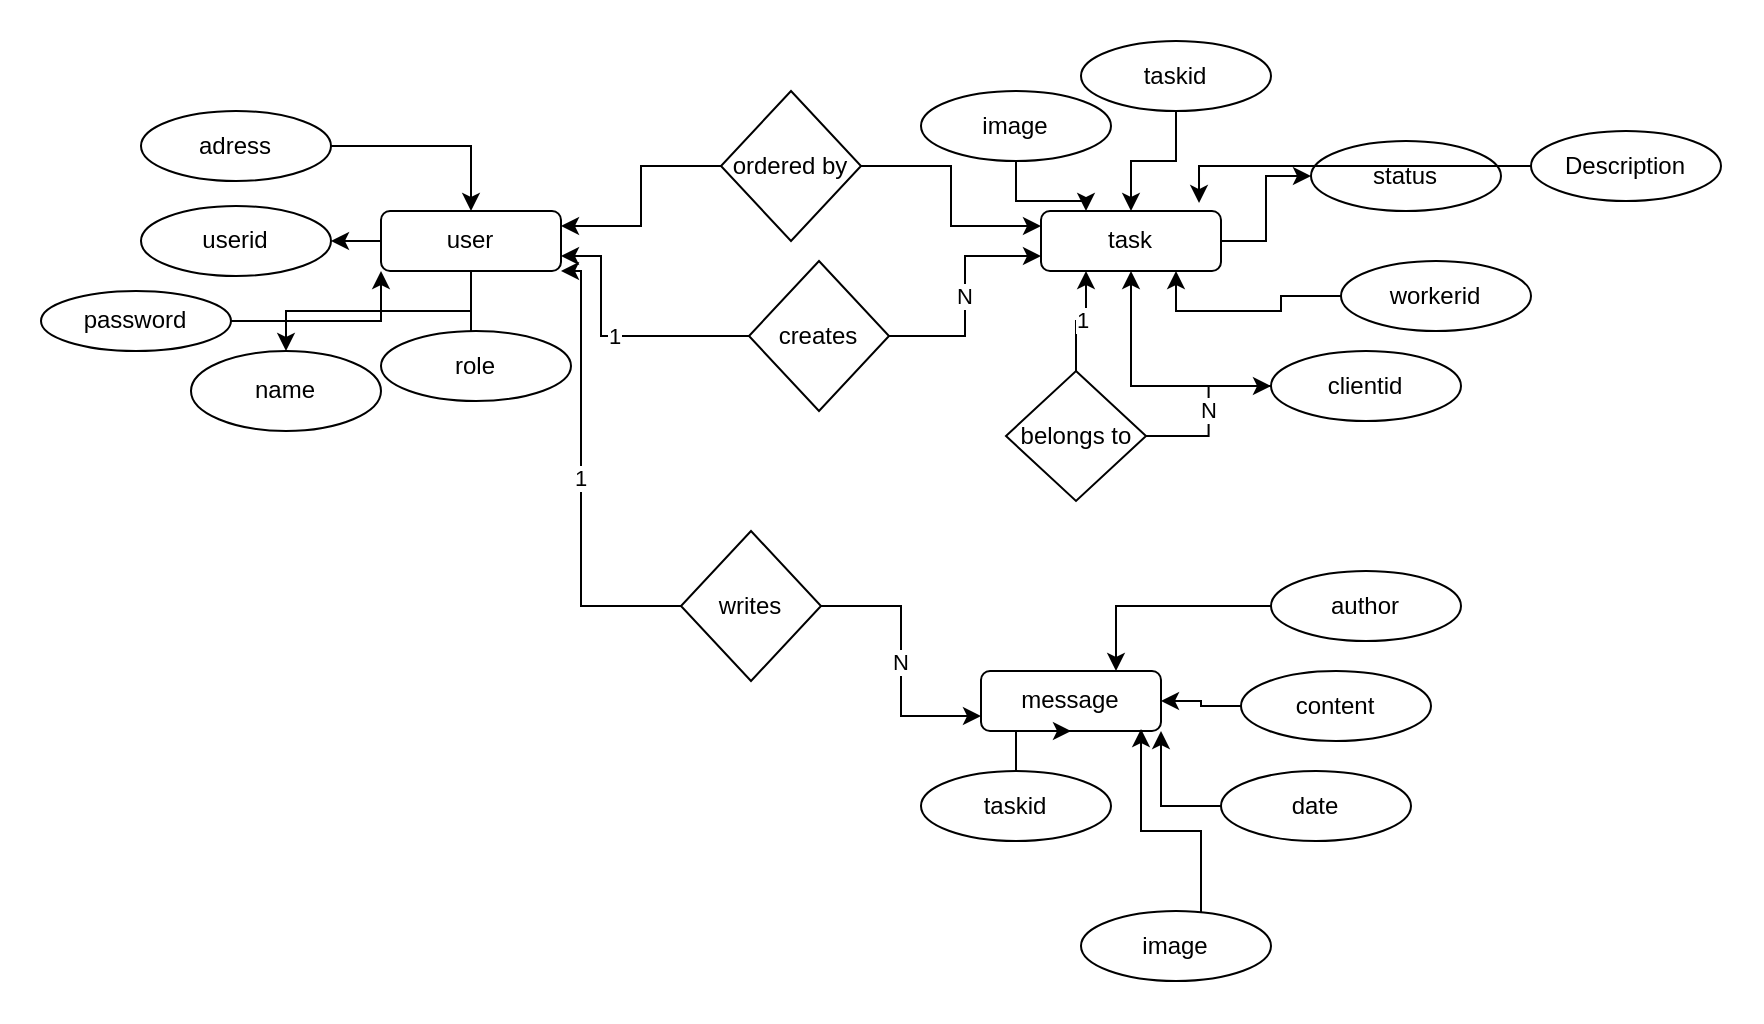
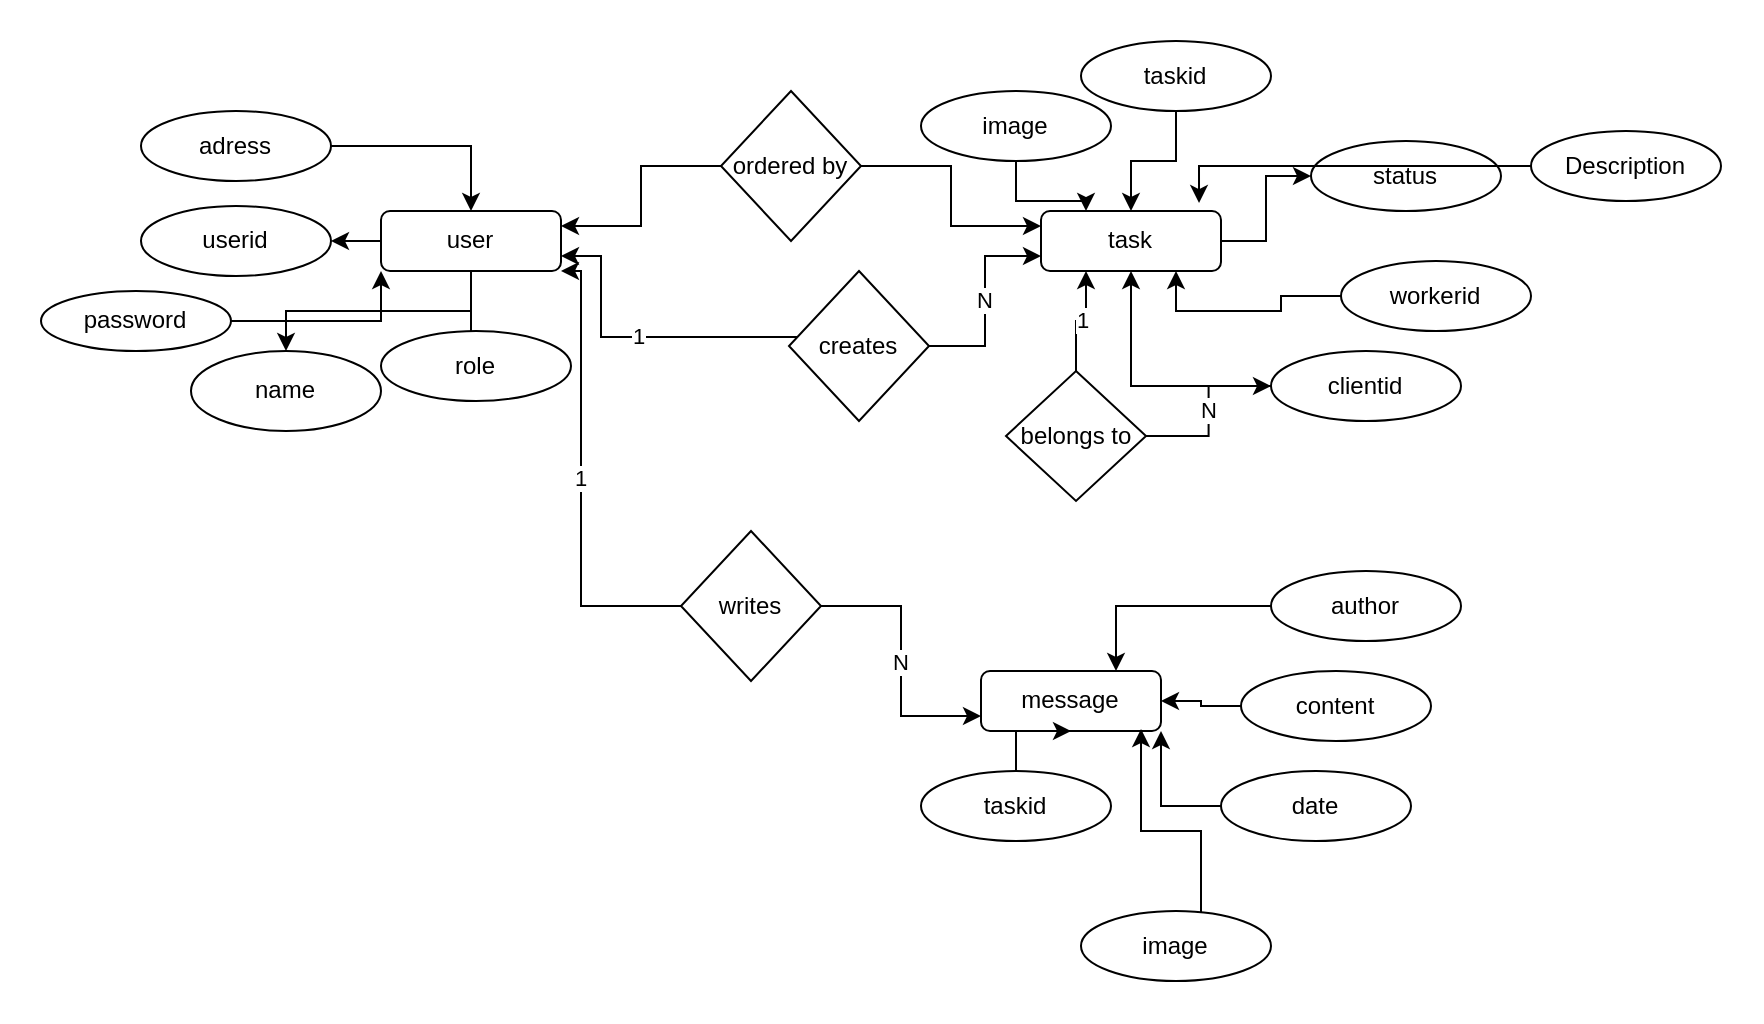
(819, 336) -> (859, 346)
